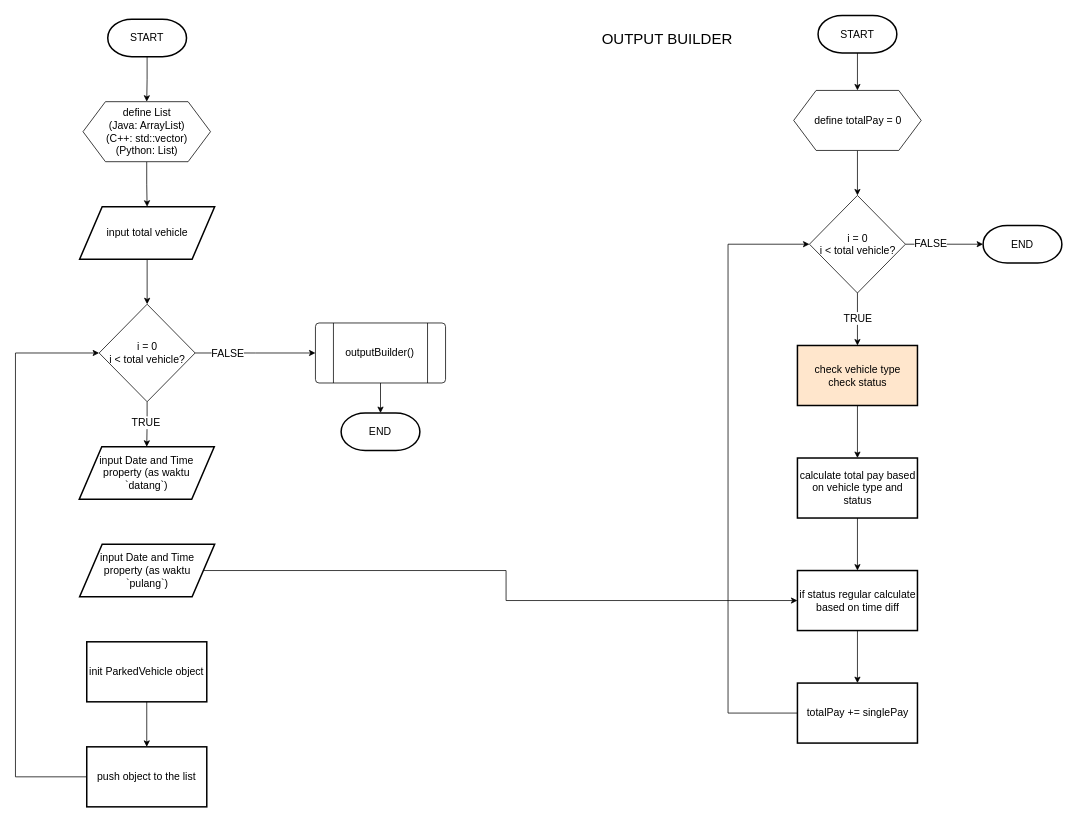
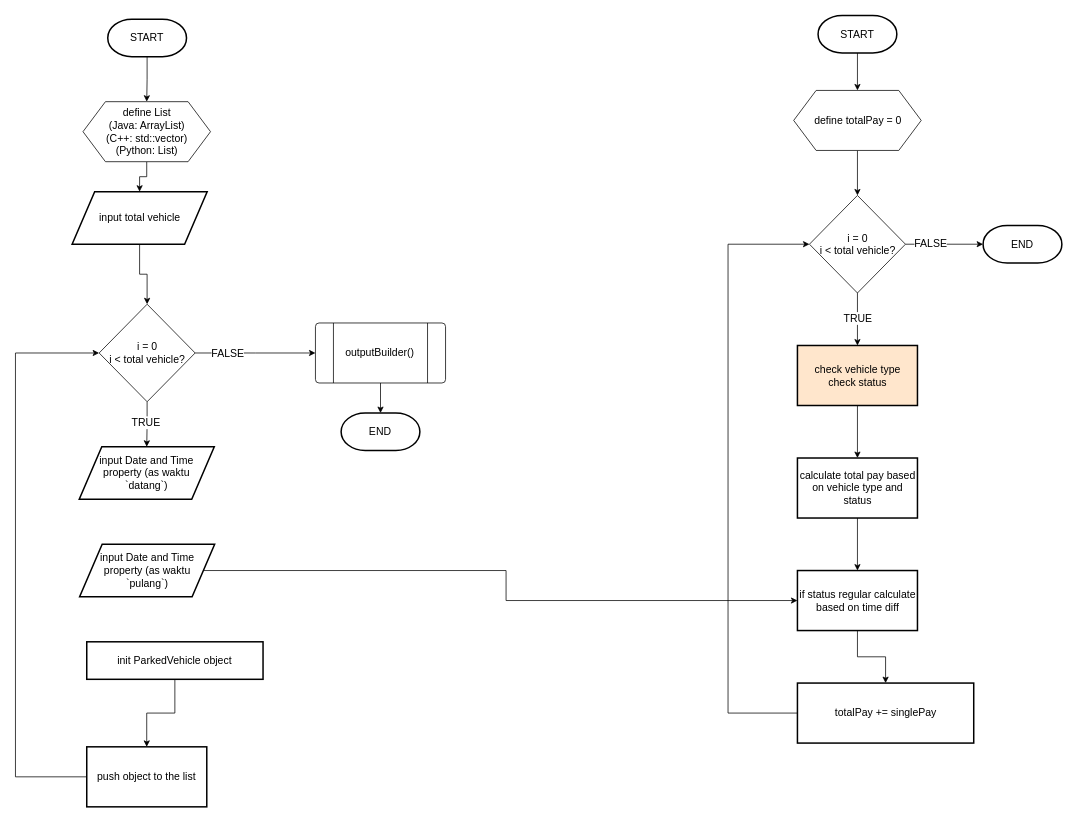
(675, 38) -> none
(147, 233) -> (140, 218)
(147, 672) -> (175, 660)
(857, 713) -> (885, 713)
